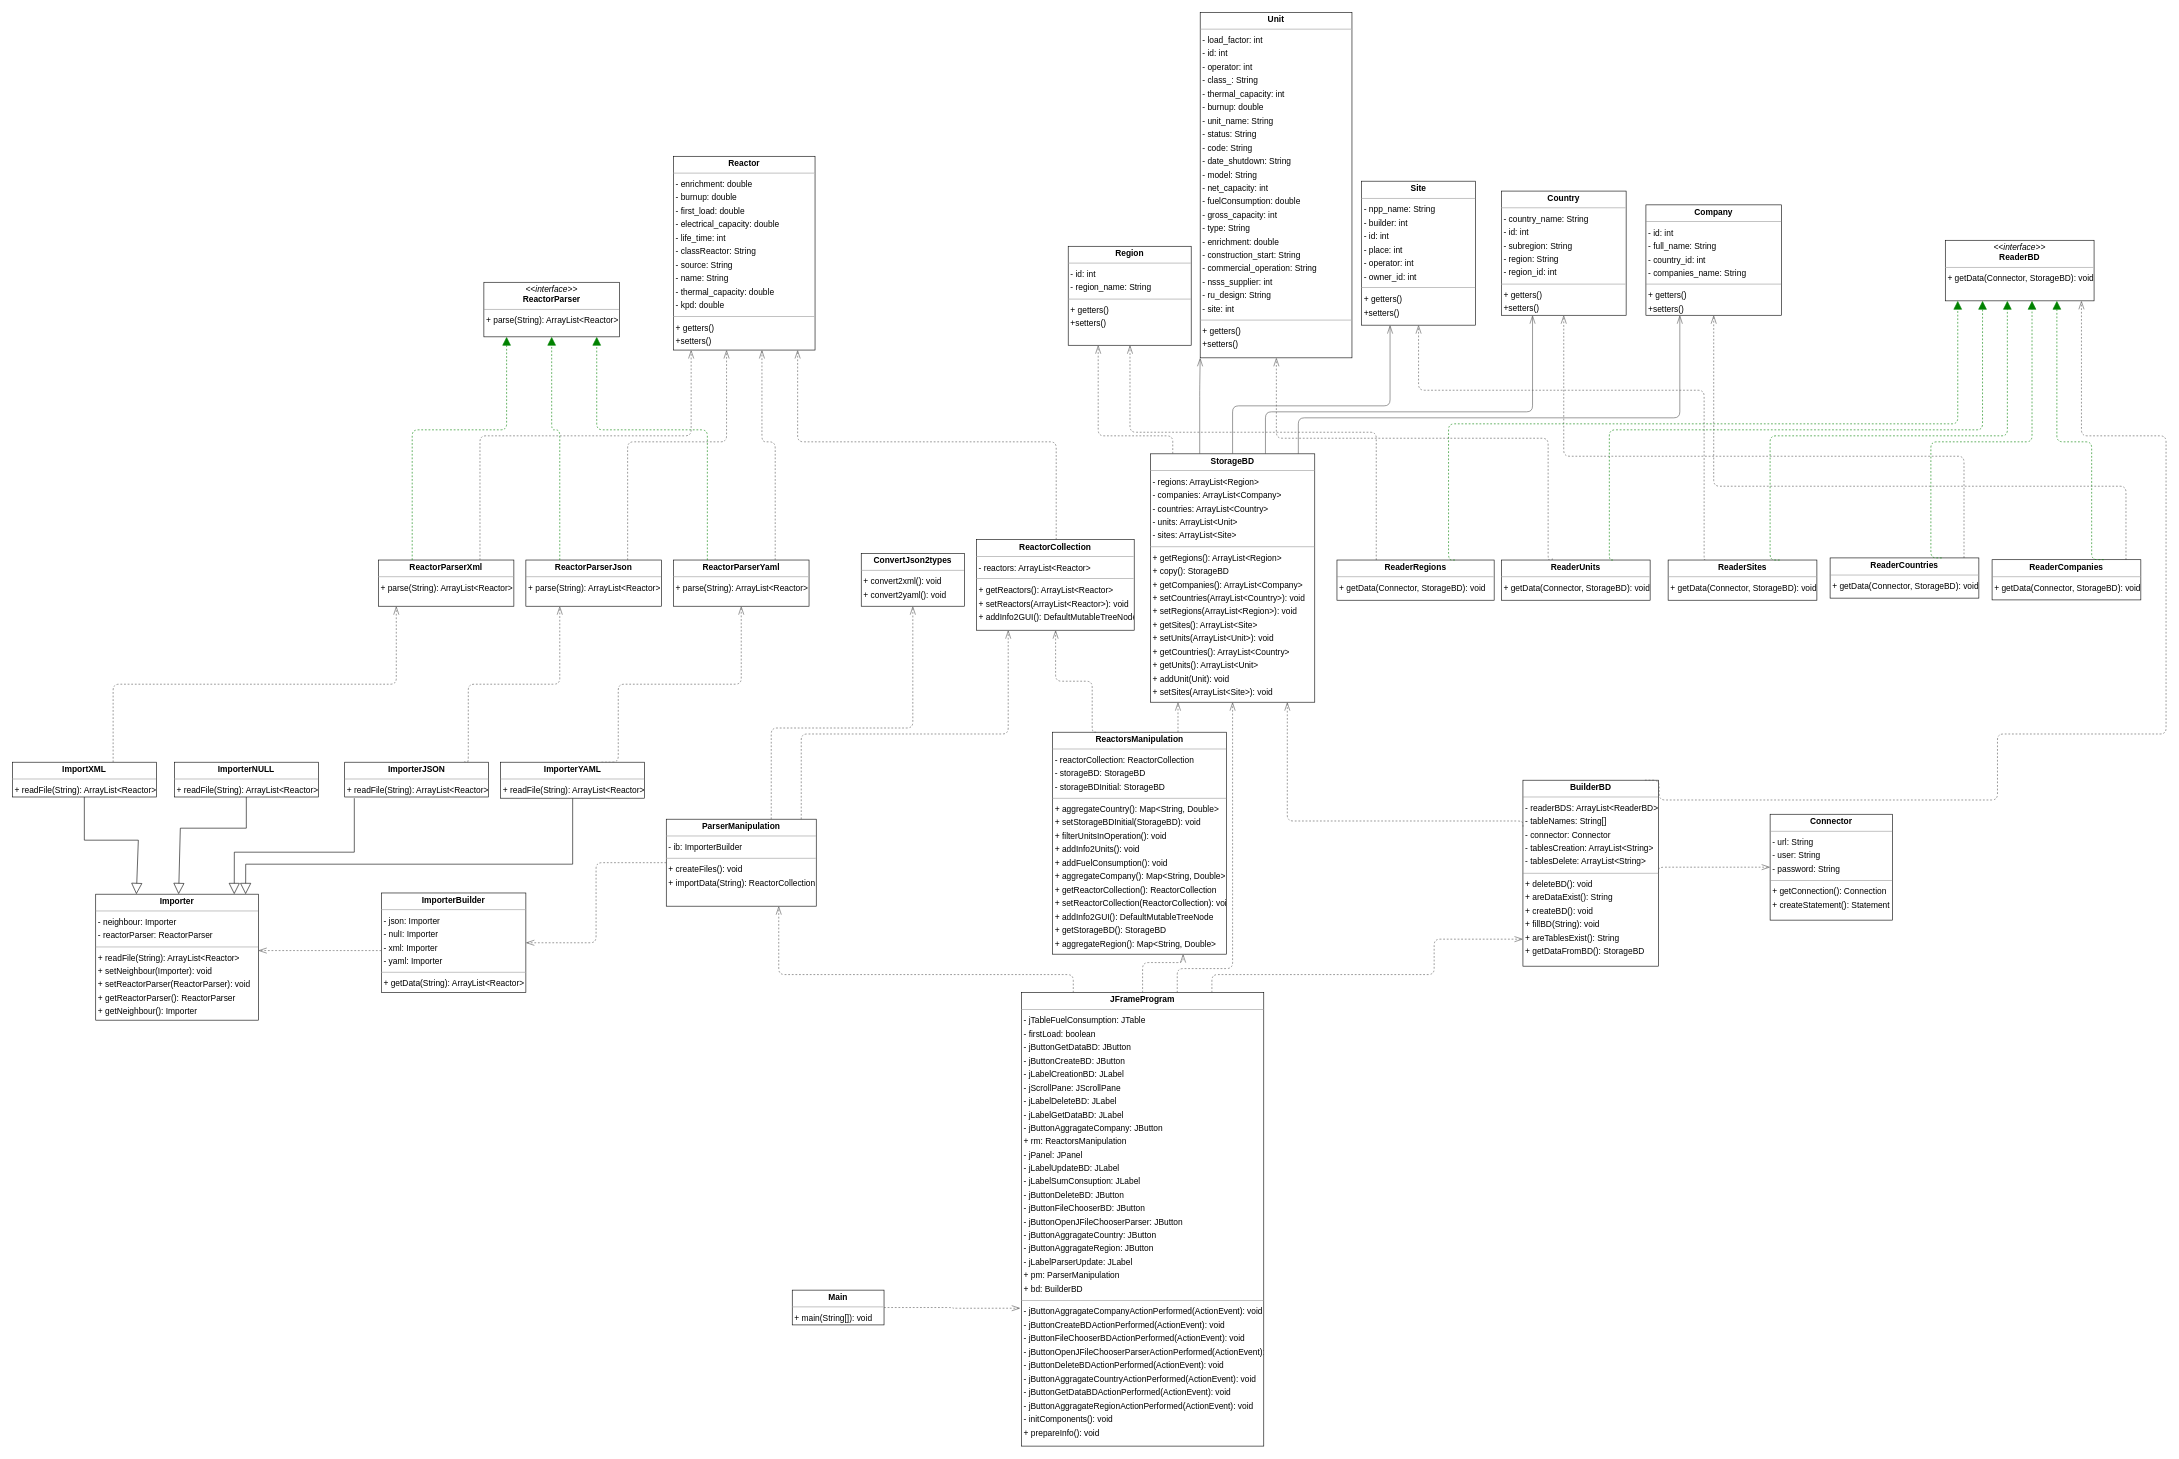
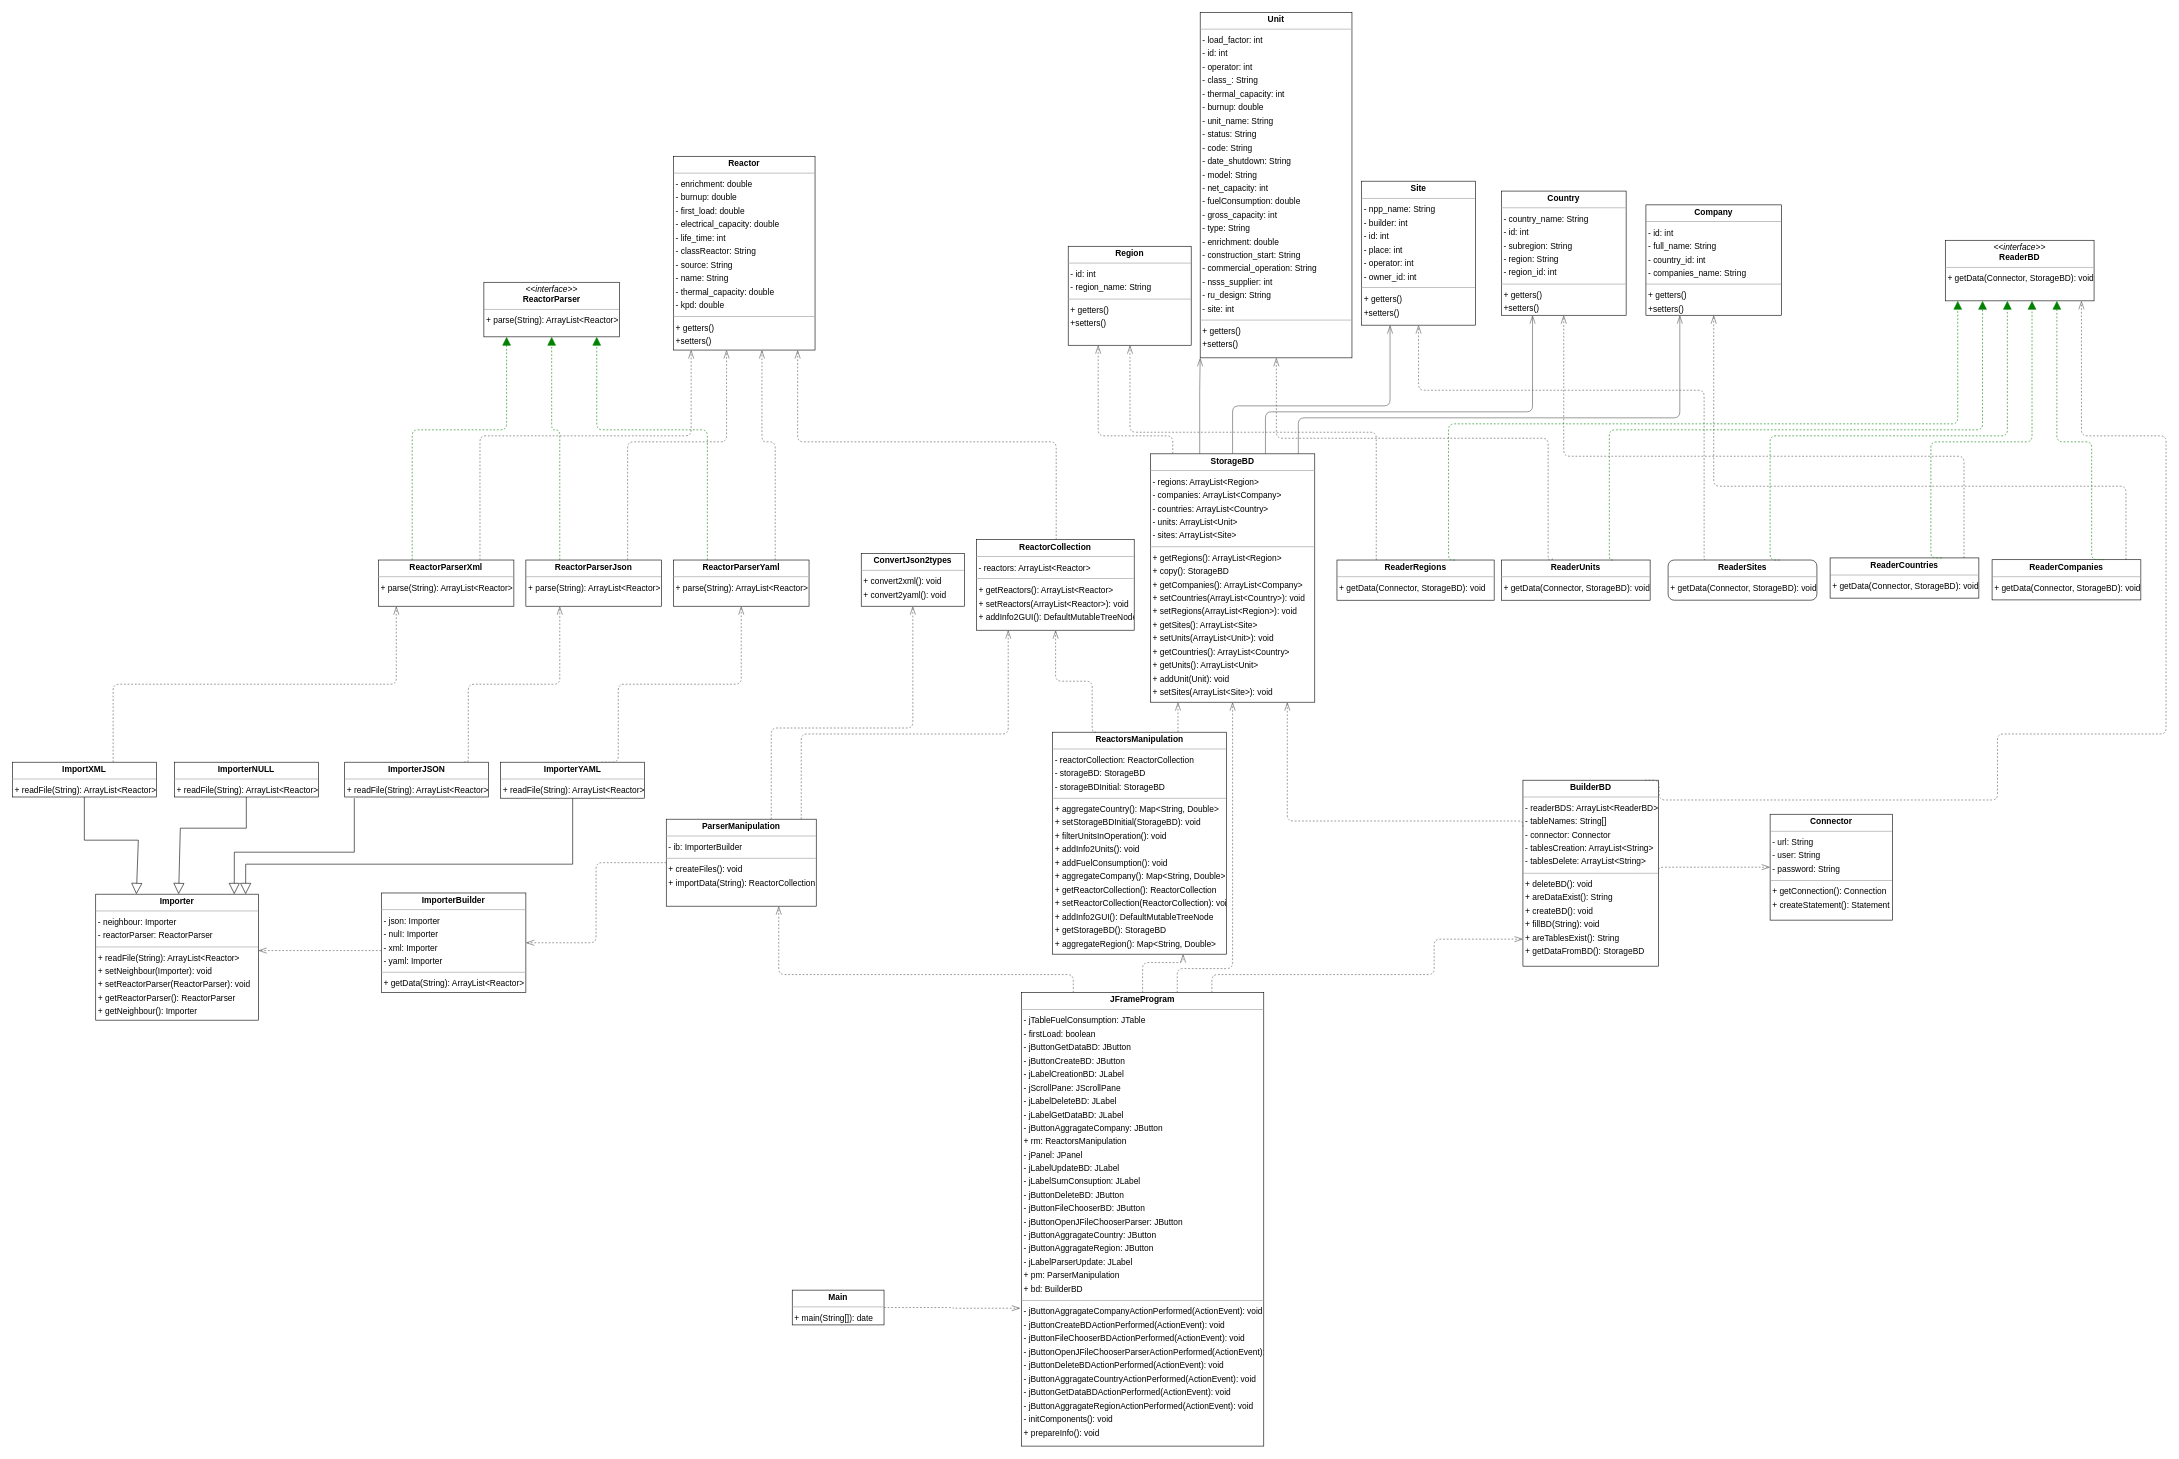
(1743, 580) -> (1743, 580)
(837, 1300) -> (839, 1300)
